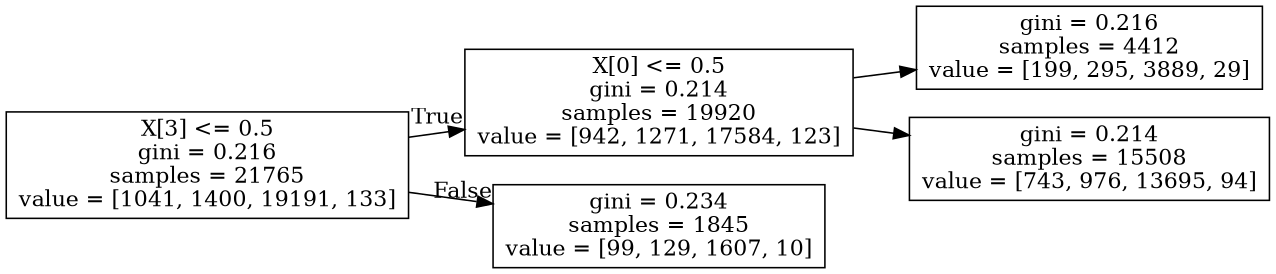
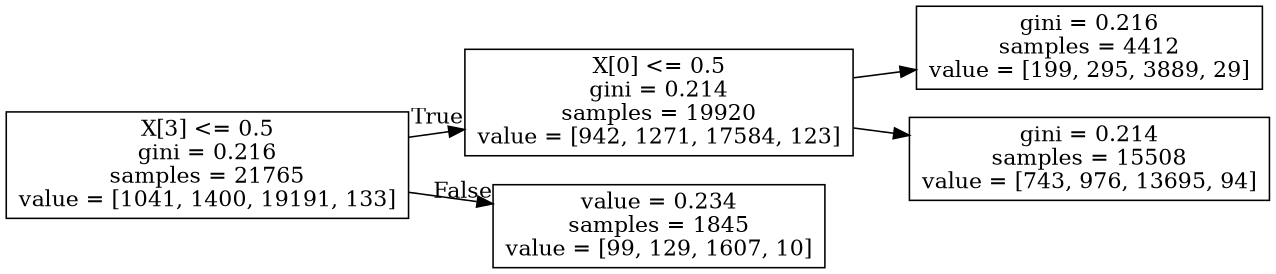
(659, 226) -> (659, 226)
